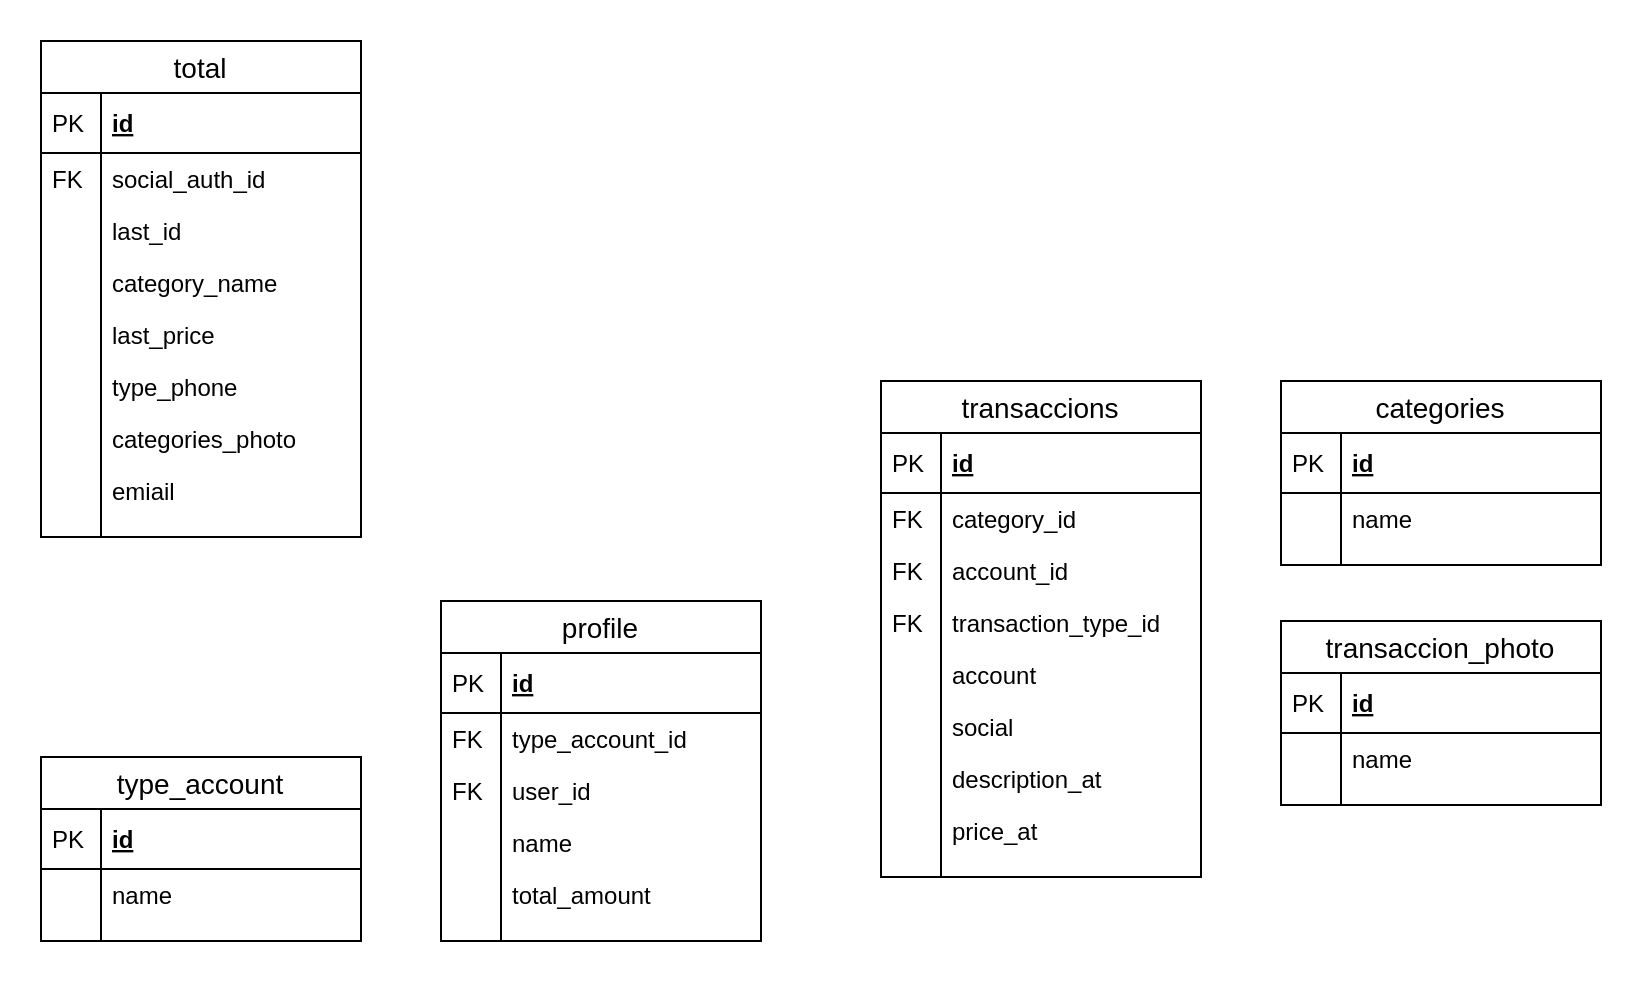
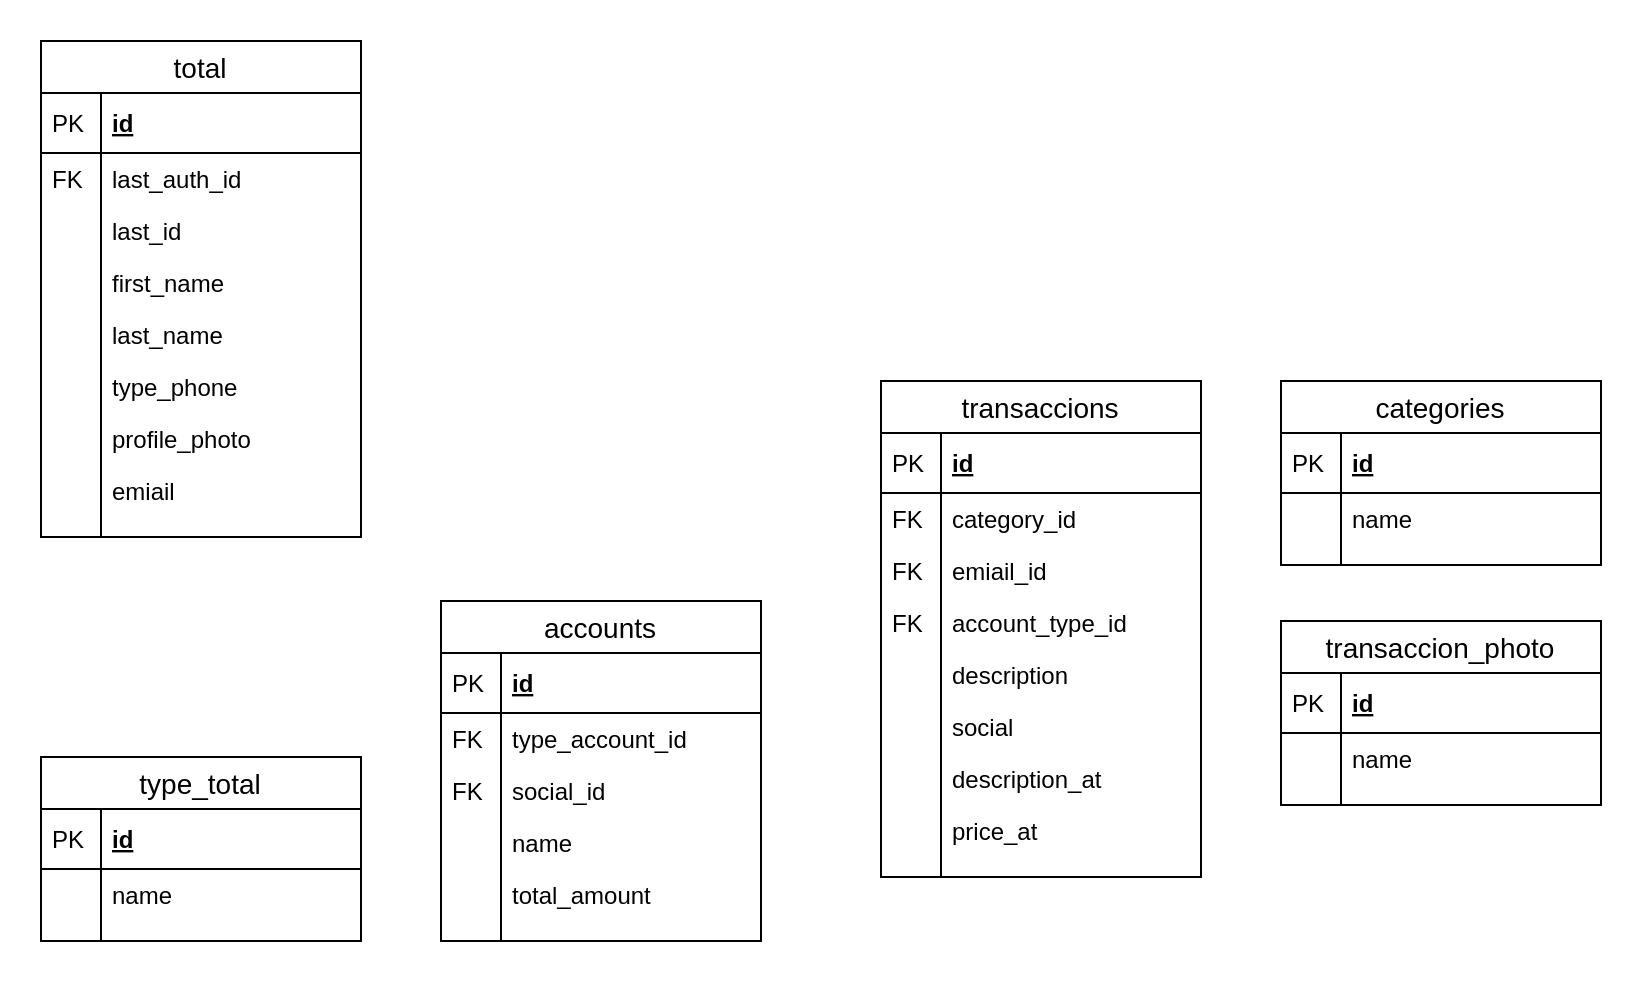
(197, 180) -> (186, 180)
(199, 284) -> (176, 284)
(173, 336) -> (169, 336)
(216, 440) -> (193, 440)
(1016, 572) -> (1000, 572)
(1073, 624) -> (1050, 624)
(600, 629) -> (600, 629)
(999, 676) -> (1020, 676)
(200, 785) -> (200, 785)
(556, 792) -> (563, 792)
